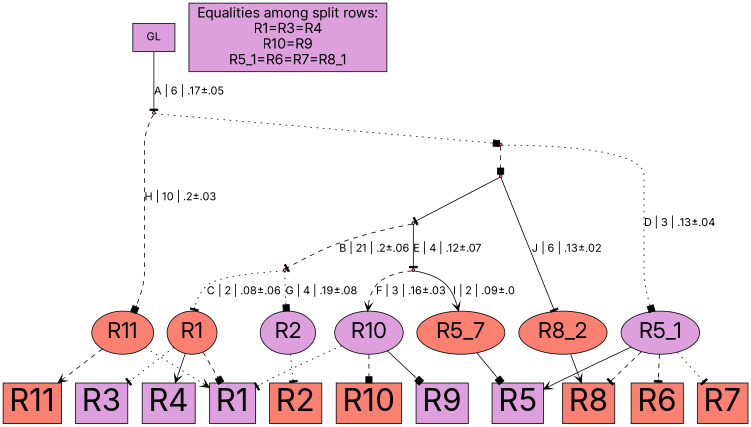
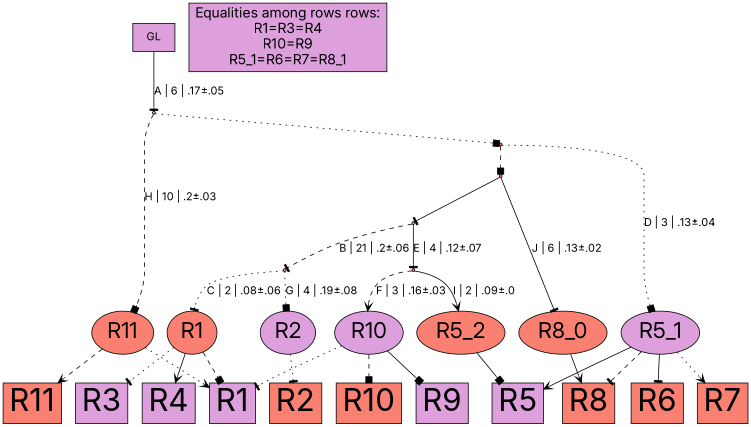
(288, 37) -> (288, 37)
(461, 333) -> (461, 333)
(563, 333) -> (563, 333)
(690, 366) -> (690, 366)
(659, 367) -> (659, 367)
